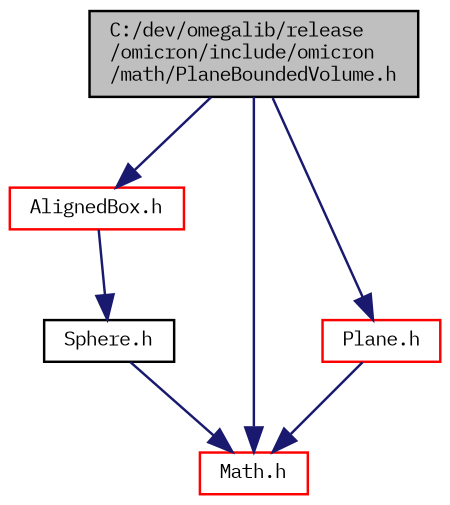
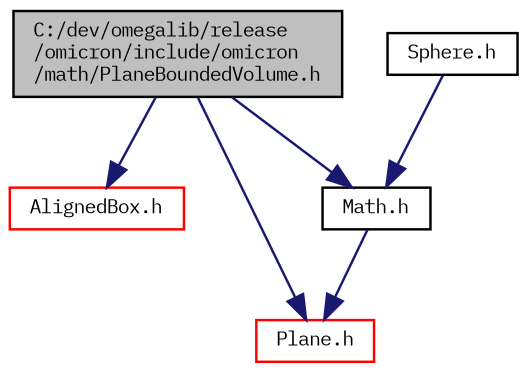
(102, 262) -> none
(327, 398) -> (351, 264)
(254, 473) -> (377, 208)
